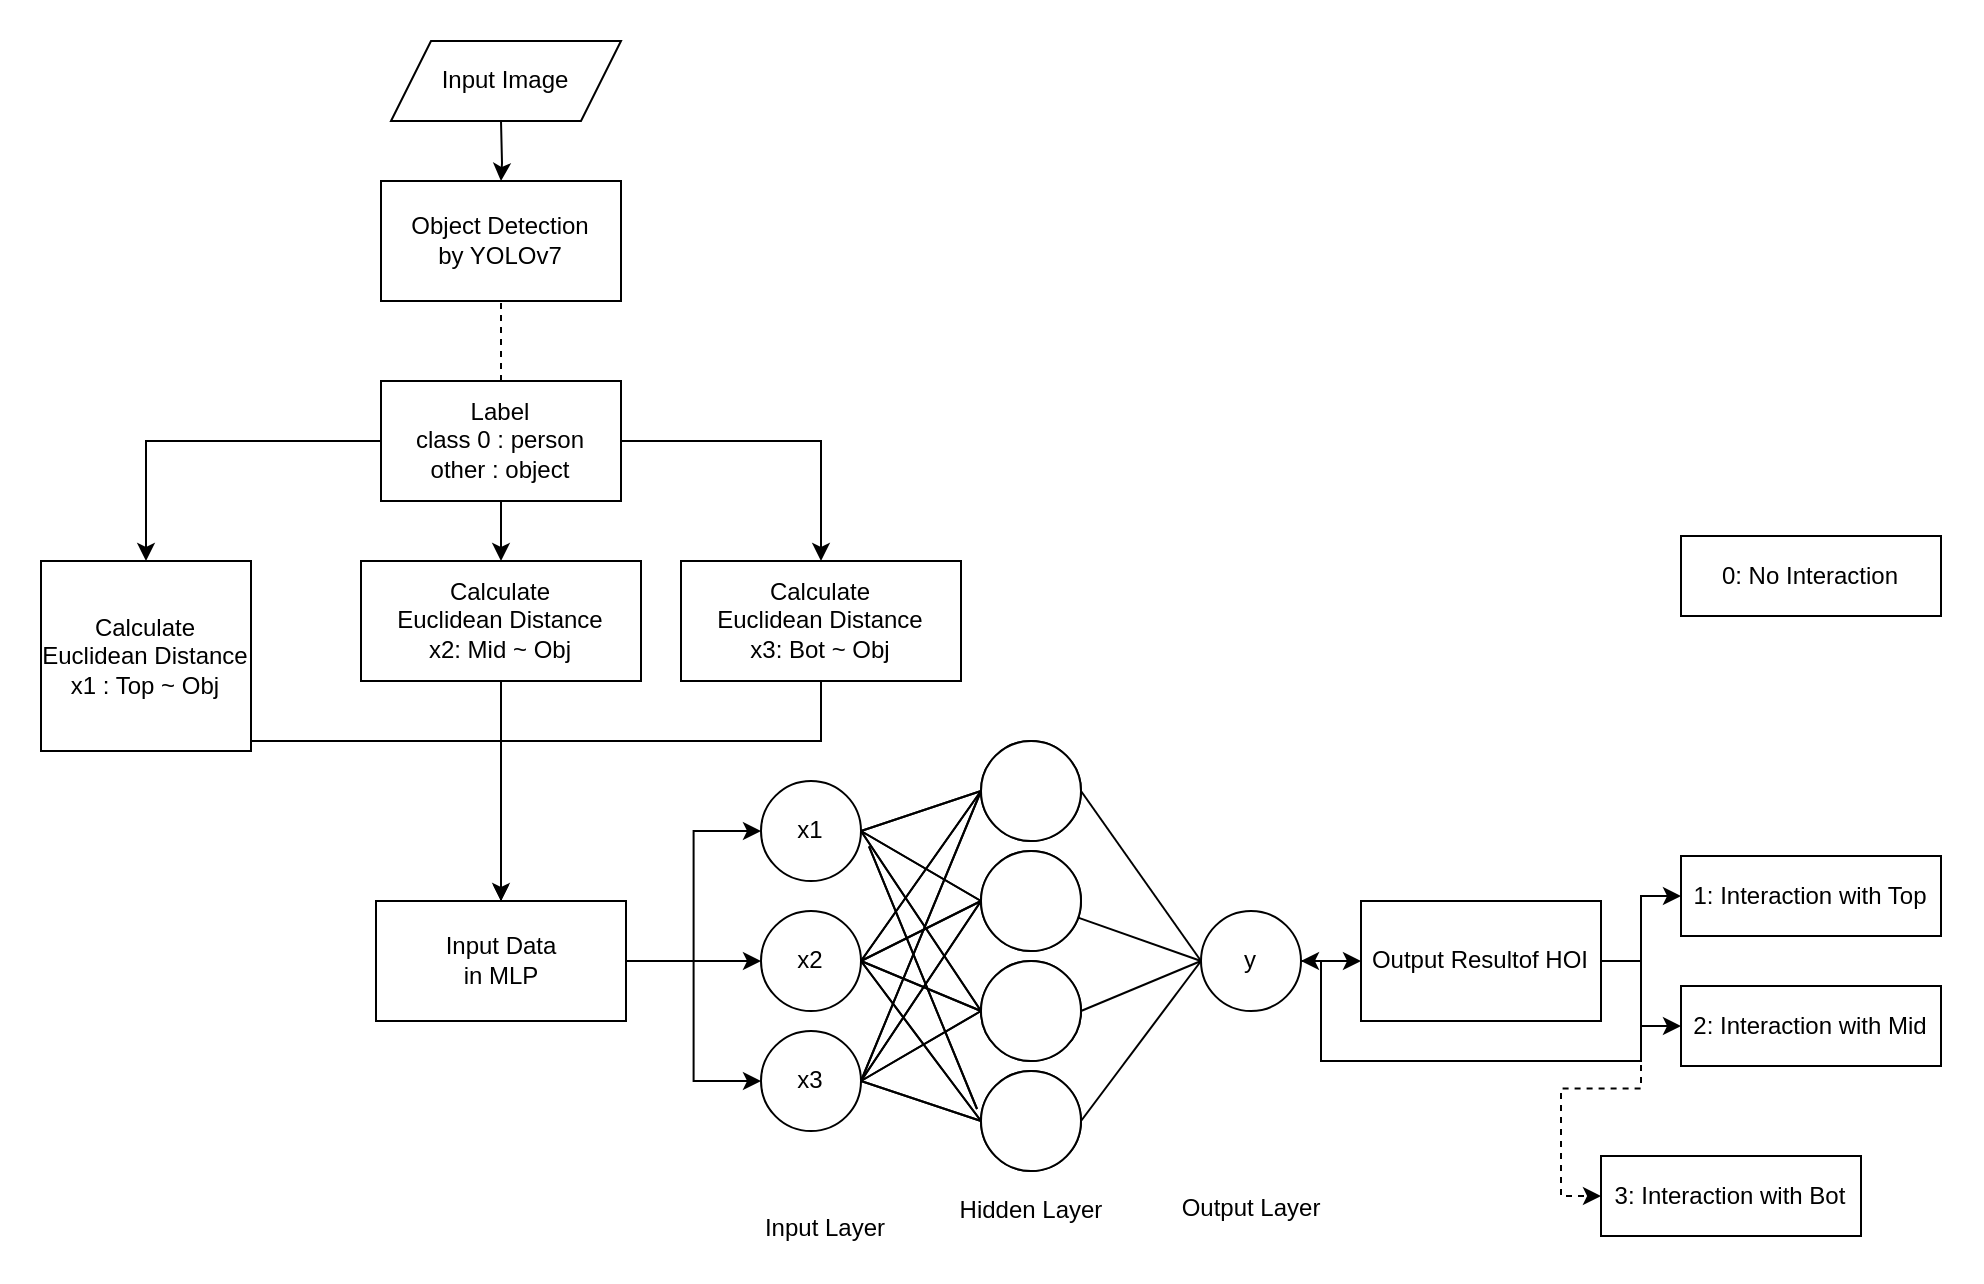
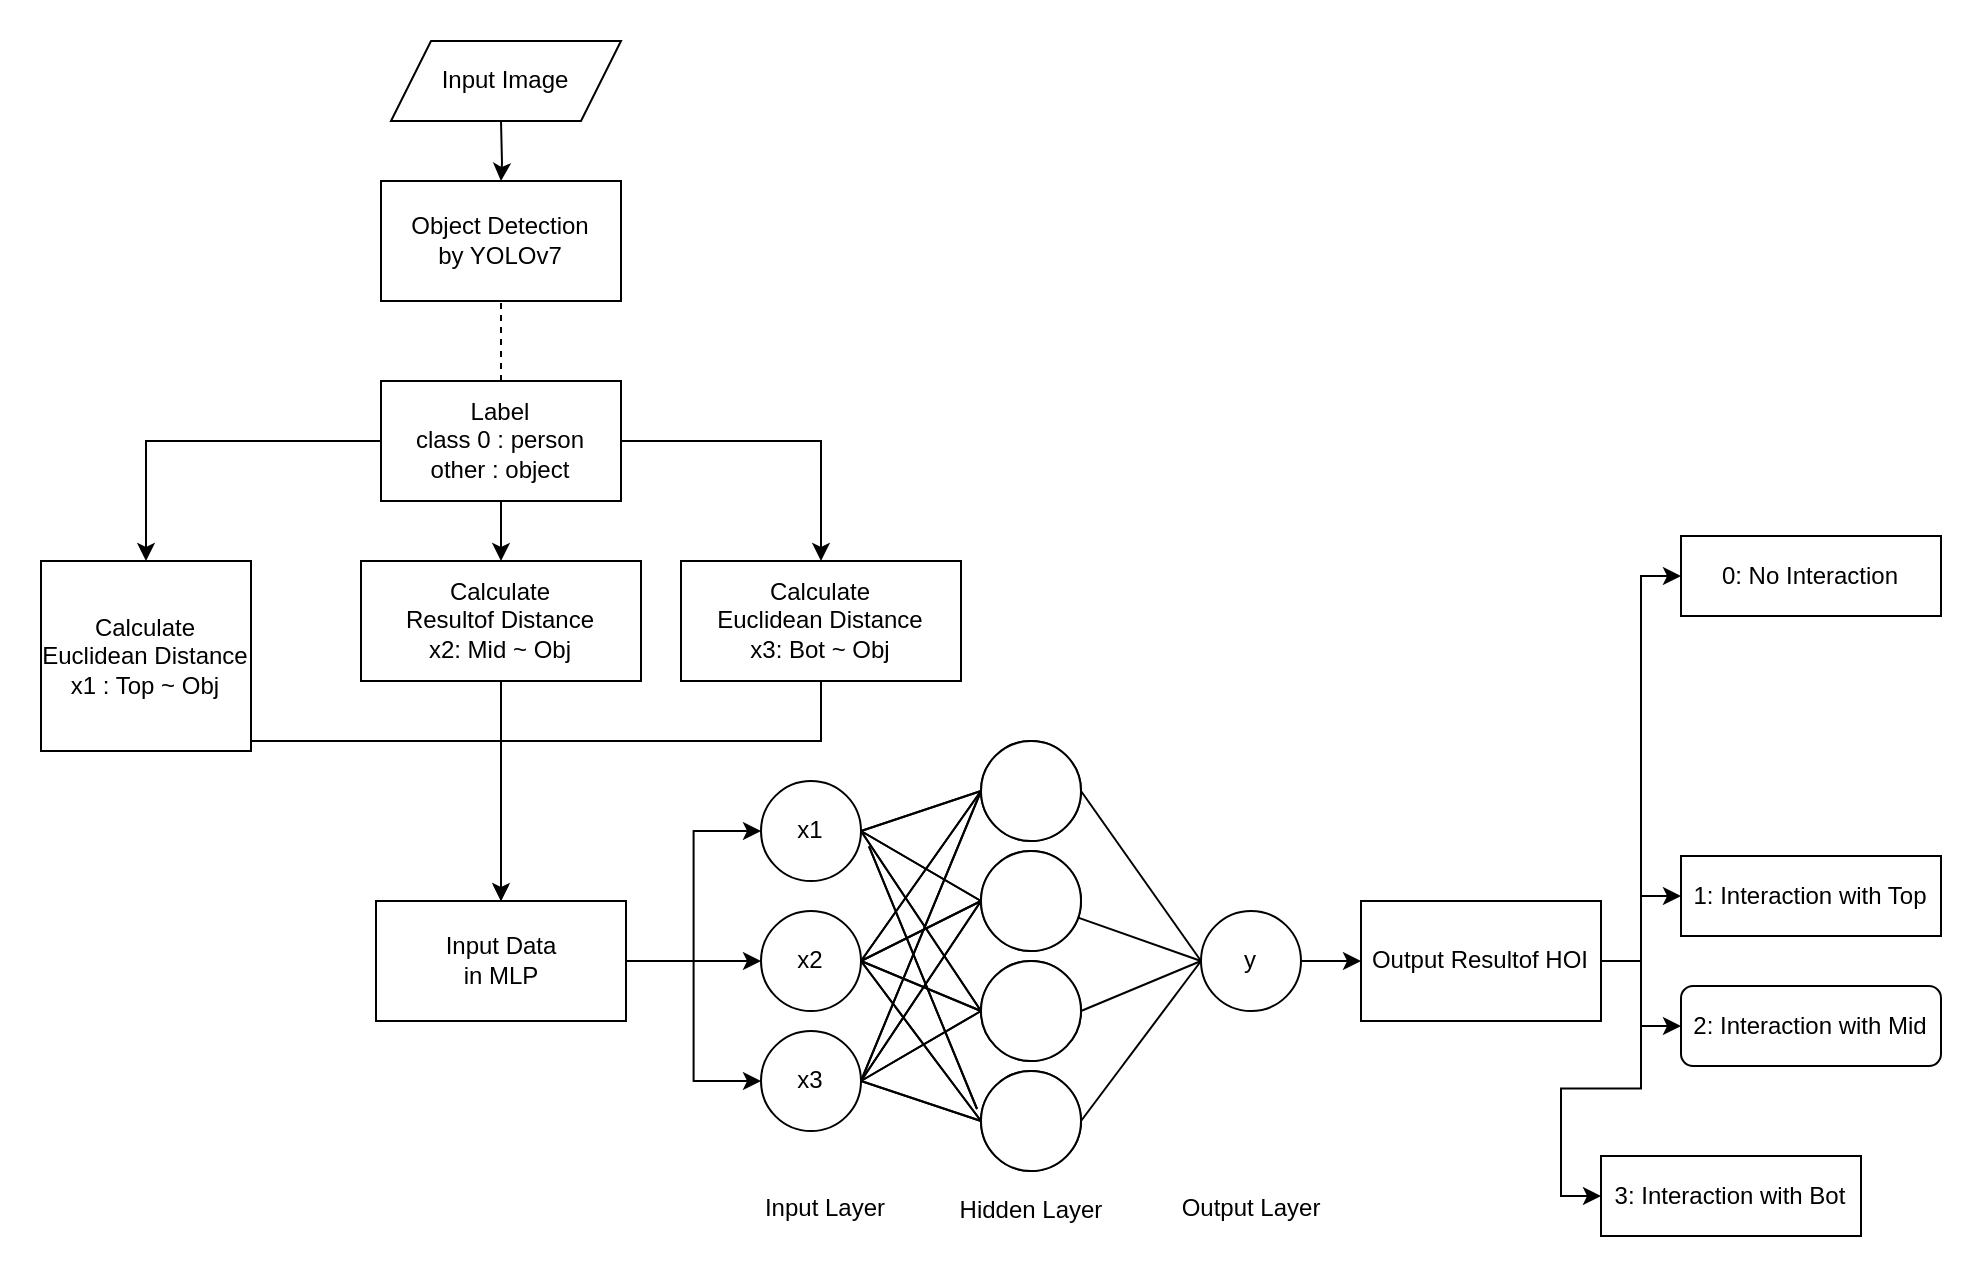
(501, 621) -> (501, 621)
(1811, 1026) -> (1811, 1026)
(1432, 1061) -> (1641, 721)
(1561, 1104) -> (1561, 1104)
(826, 1229) -> (826, 1209)
